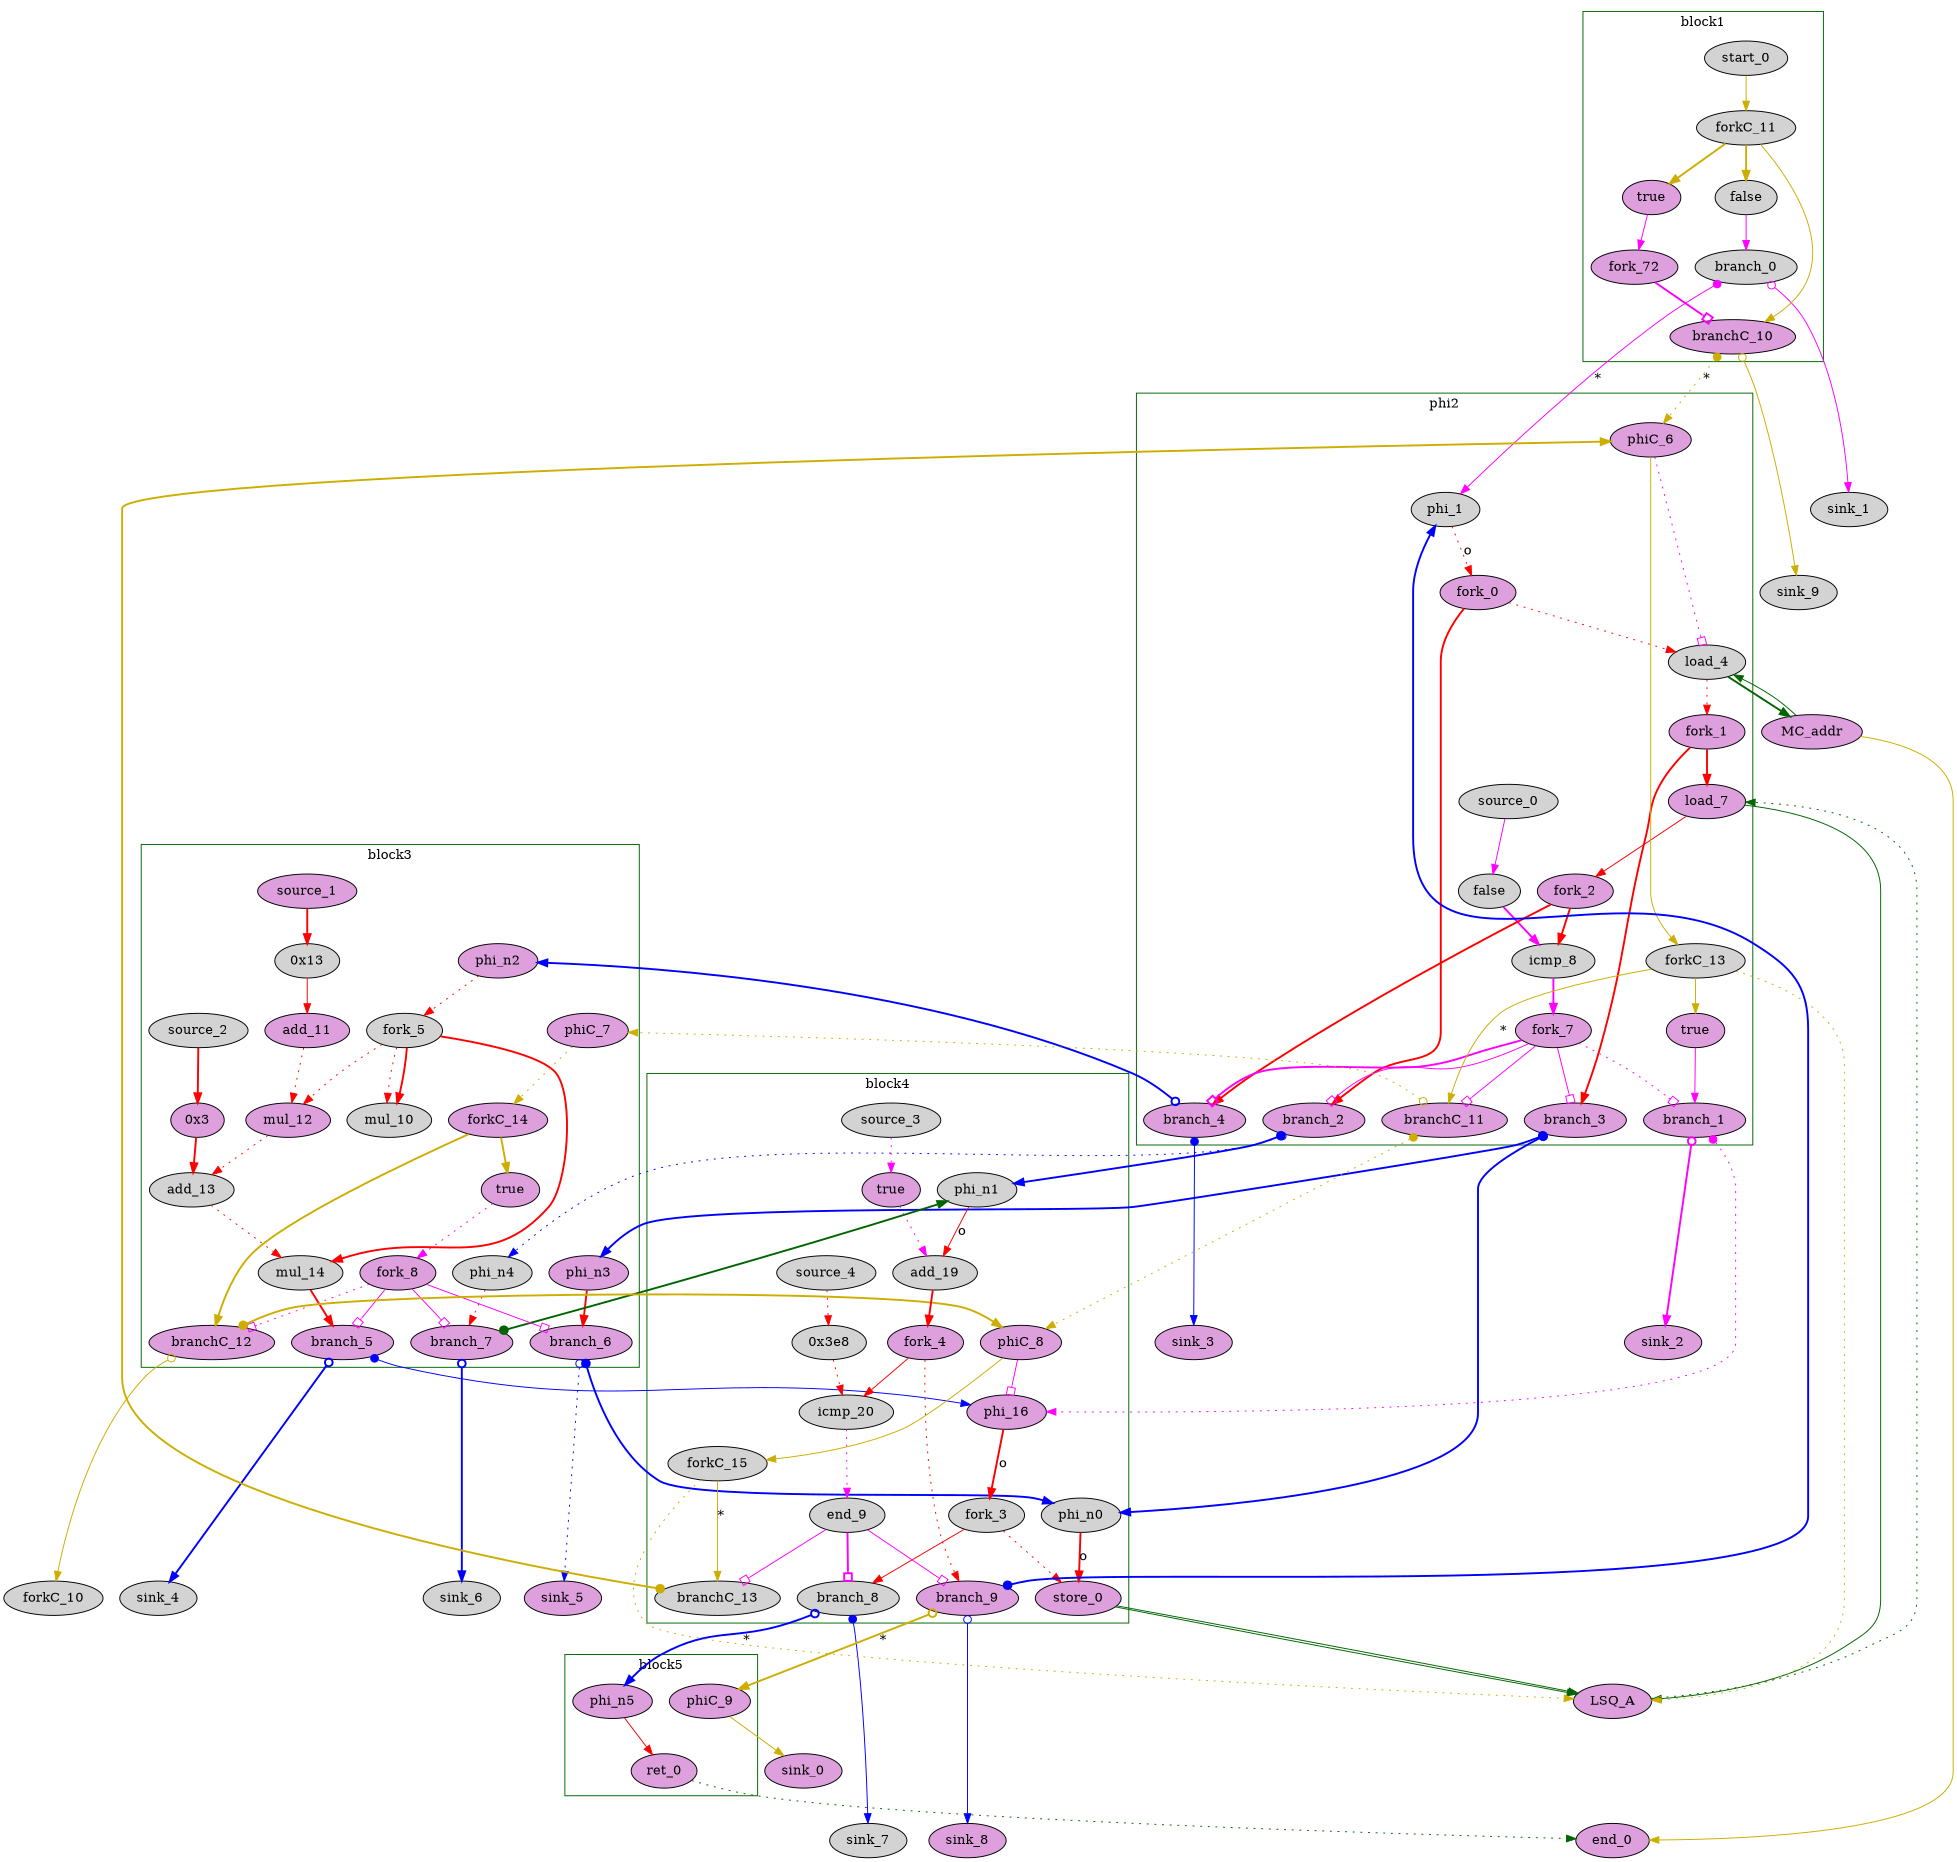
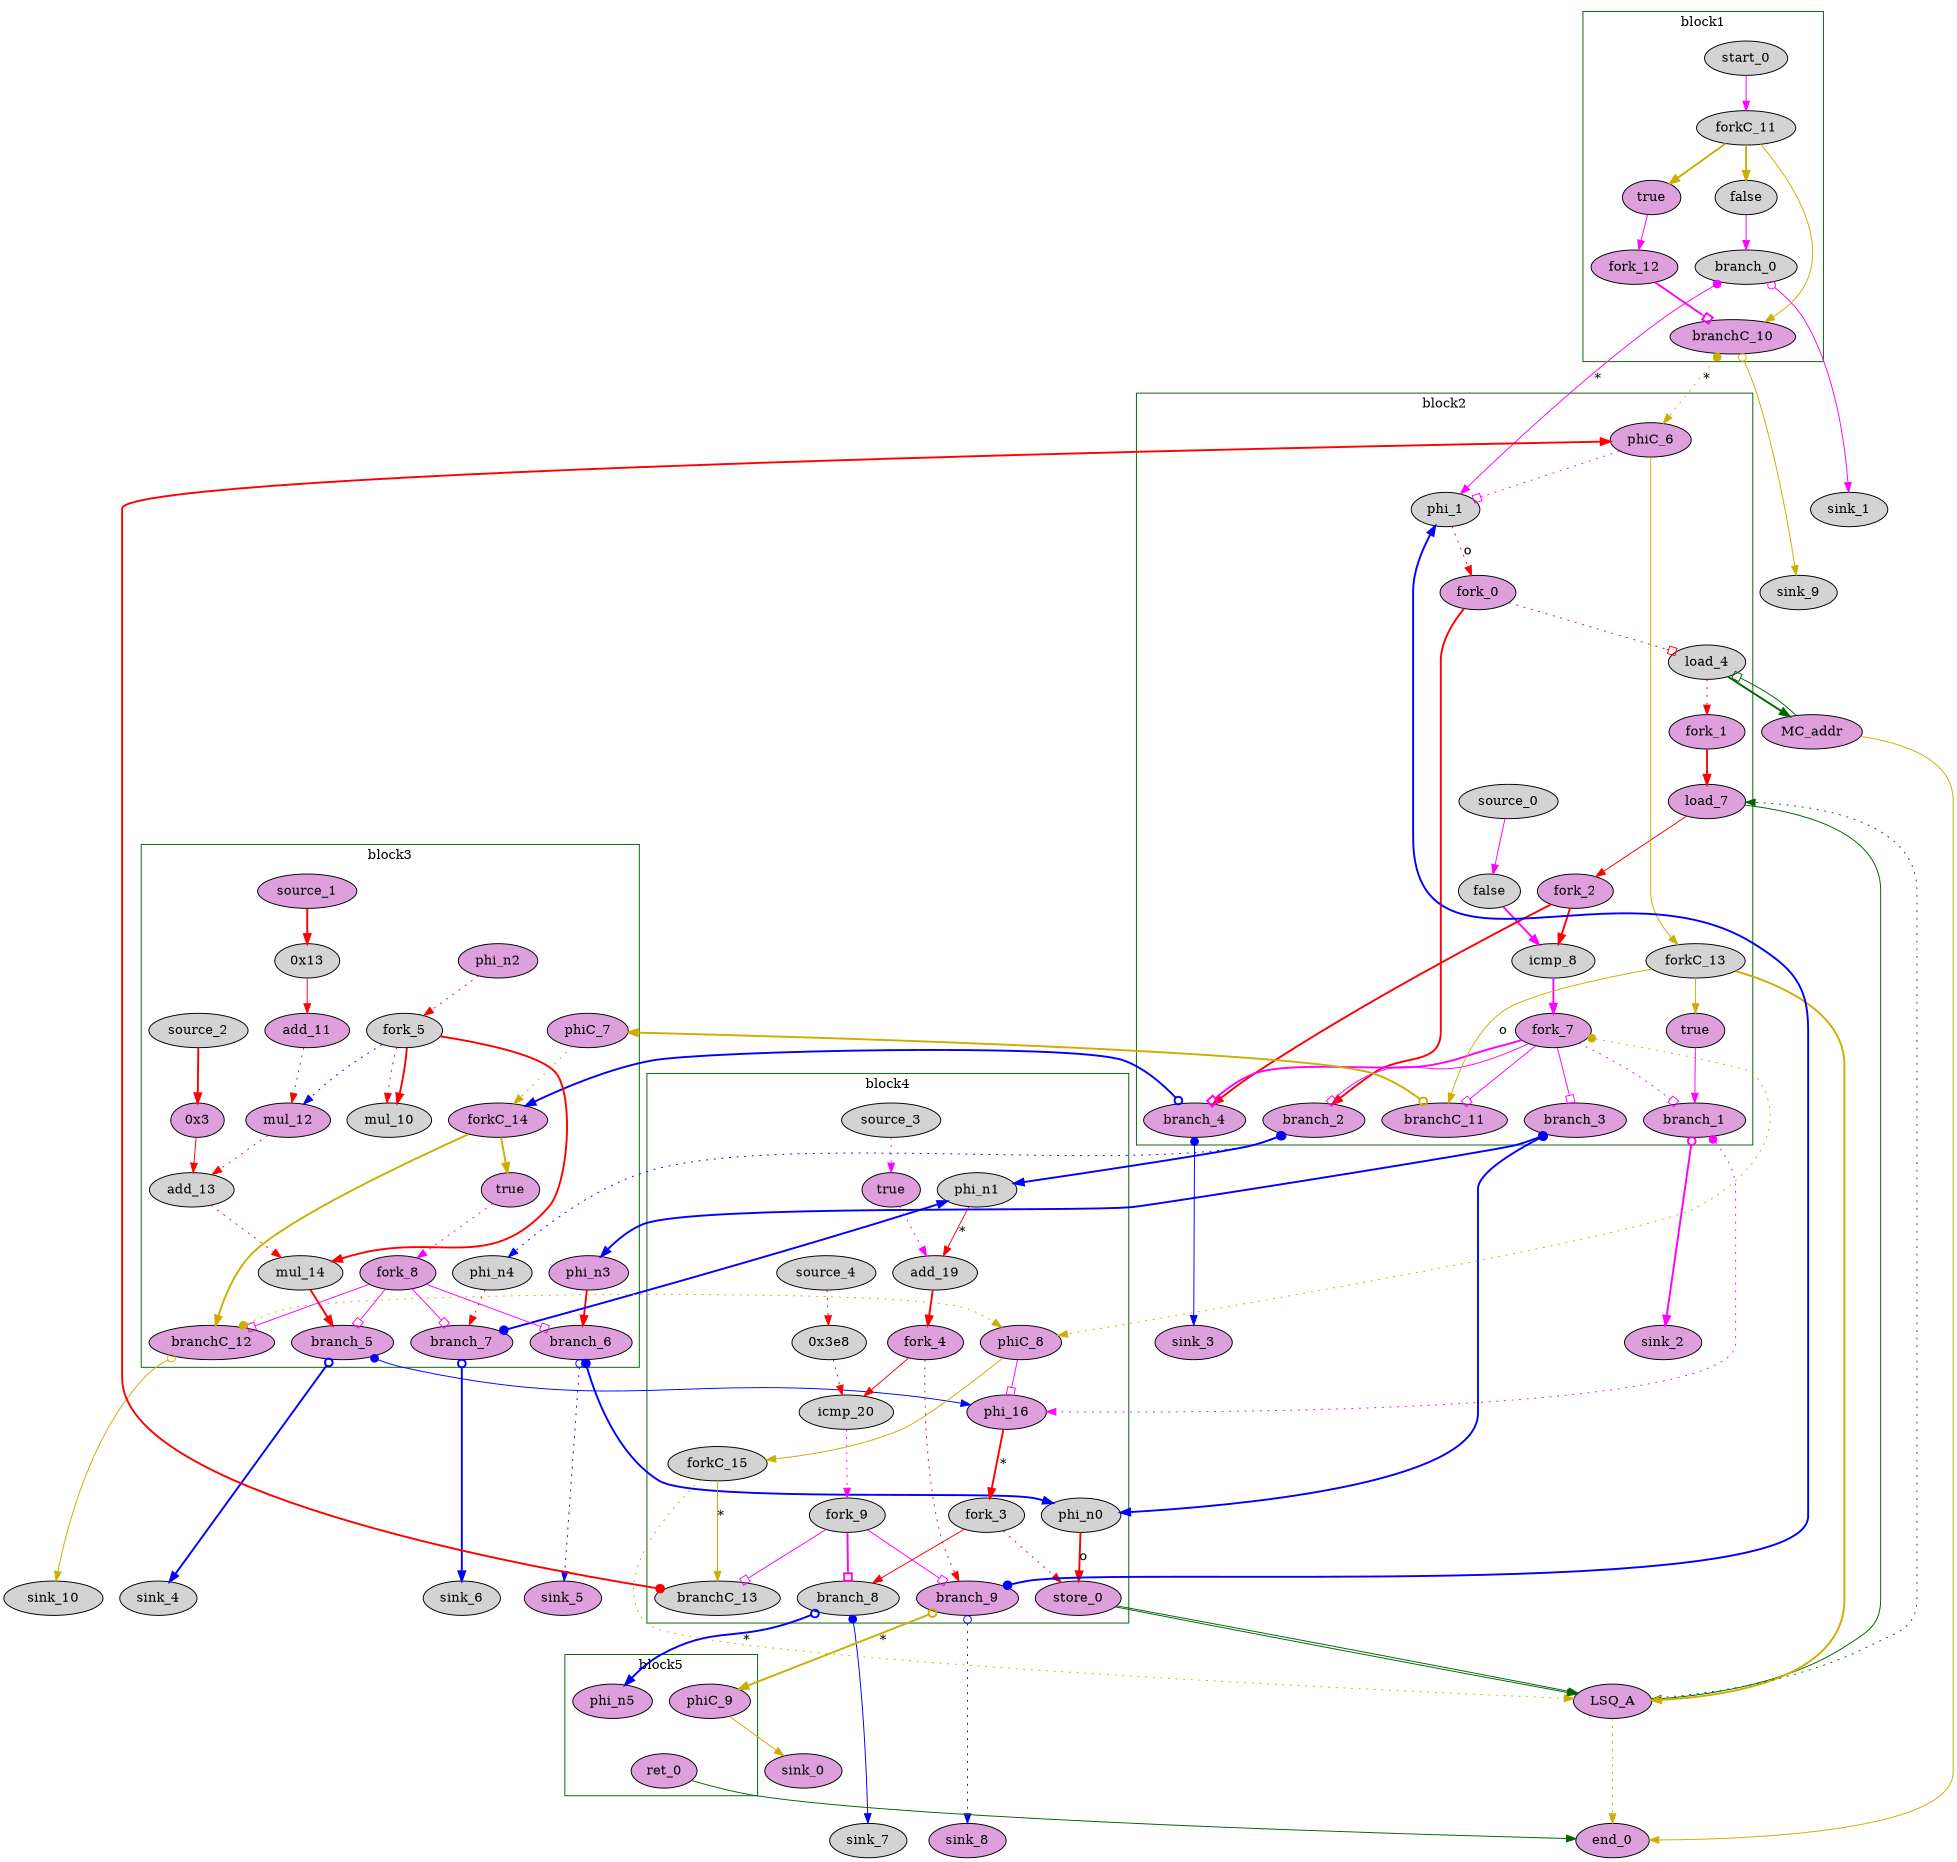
(1746, 88) -> (1746, 88)
(1634, 267) -> (1634, 267)
(1445, 404) -> (1445, 404)
(131, 506) -> (131, 506)
(1678, 546) -> (1551, 474)
(1588, 626) -> (1588, 626)
(1771, 695) -> (1771, 695)
(1631, 907) -> none
(868, 998) -> (858, 1051)
(1503, 1030) -> (1503, 1030)
(1033, 1046) -> (1053, 1047)
(345, 1069) -> (345, 1069)
(195, 1150) -> (195, 1150)
(962, 1231) -> (962, 1231)
(1232, 1232) -> (1546, 1247)
(723, 1269) -> (723, 1269)
(602, 1295) -> (602, 1295)
(336, 1297) -> (336, 1297)
(1844, 1370) -> (1844, 1370)
(1003, 1464) -> (1003, 1464)
(847, 1515) -> (847, 1515)
(53, 1598) -> (53, 1598)
(968, 1719) -> (968, 1719)
(636, 1733) -> none
none -> (1613, 1766)
(1128, 1823) -> (1128, 1823)
